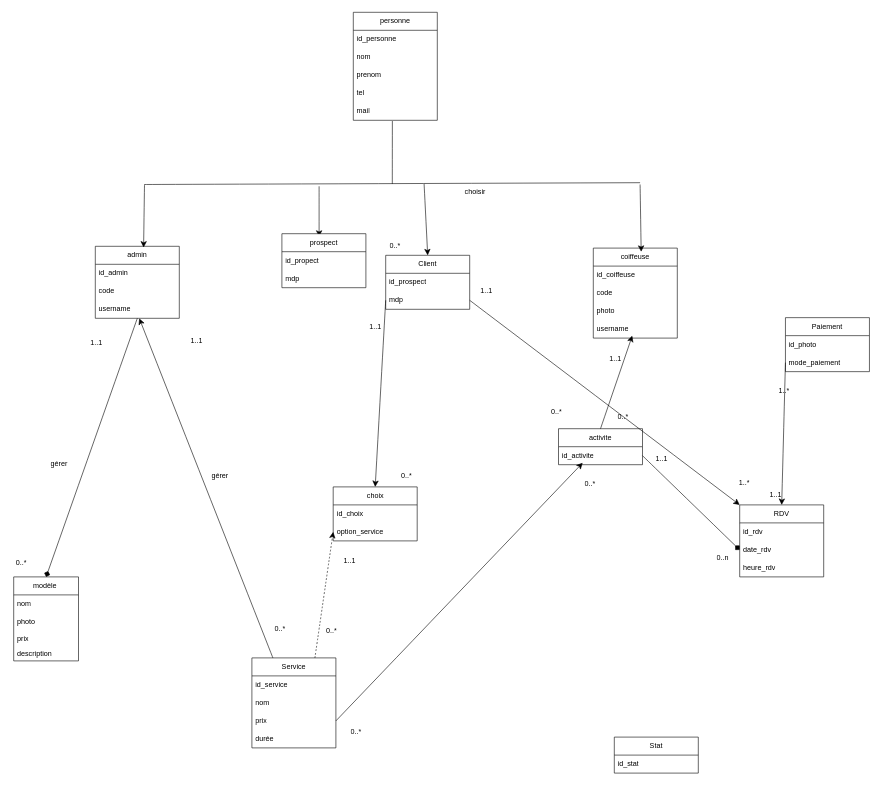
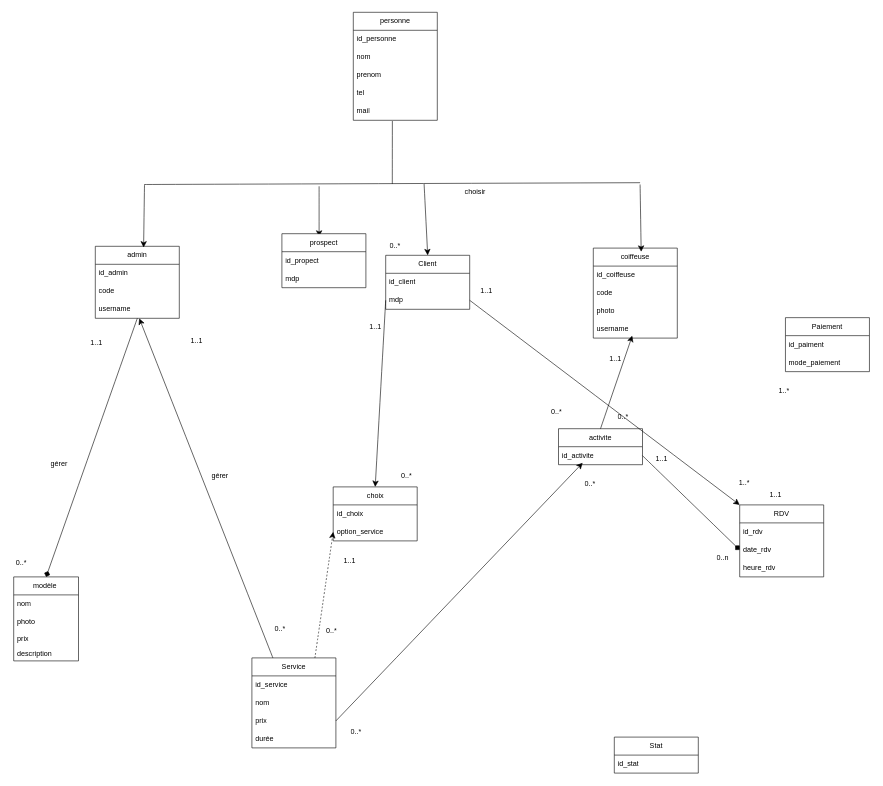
(410, 282) -> (404, 282)
(804, 345) -> (807, 345)
(783, 436) -> none
